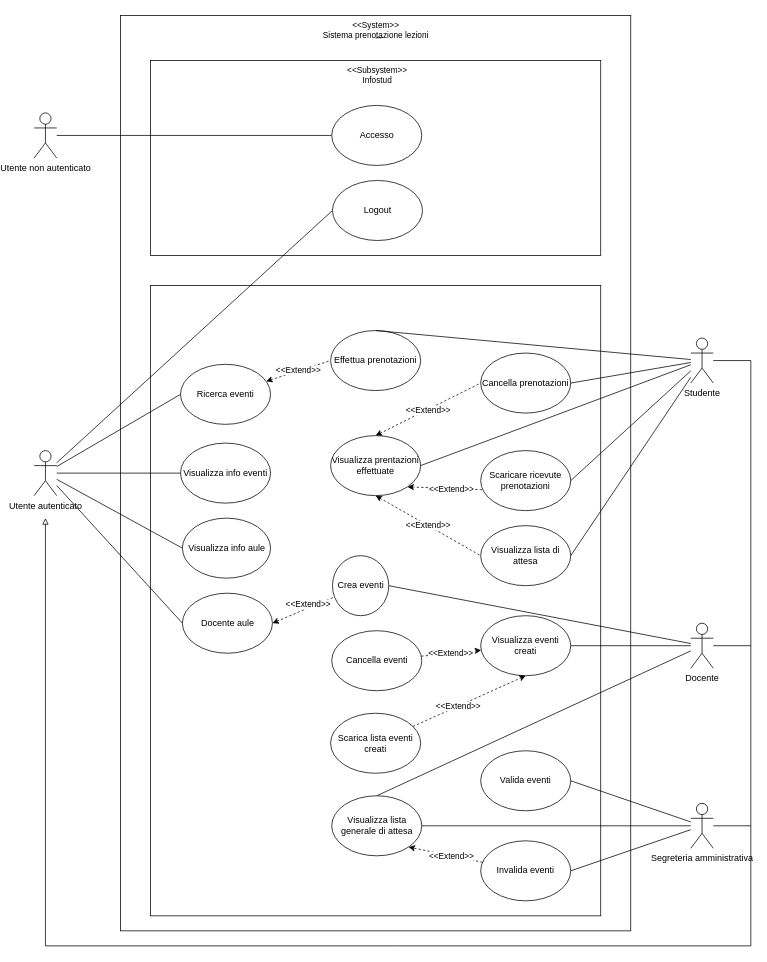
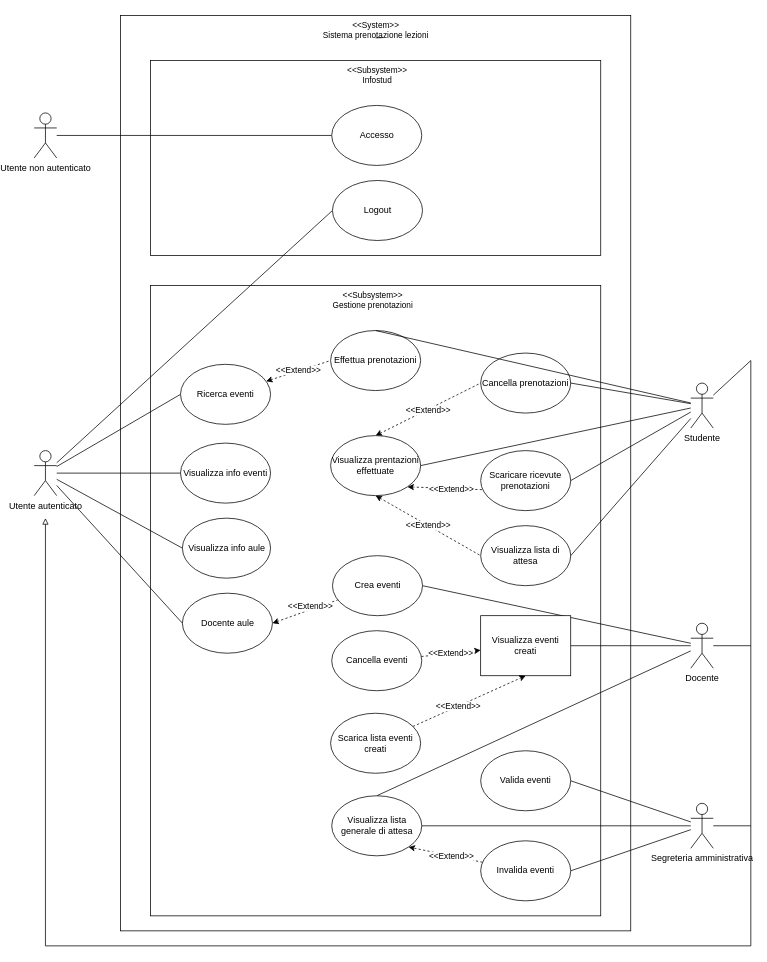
none -> (373, 300)
(702, 360) -> (702, 405)
(360, 585) -> (377, 585)
(525, 645) -> (525, 645)
